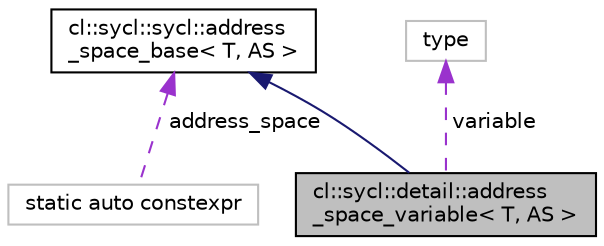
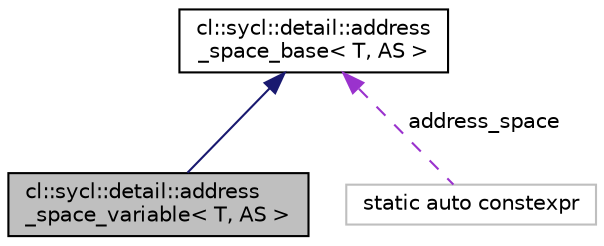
(184, 41) -> (314, 41)
(446, 41) -> none
